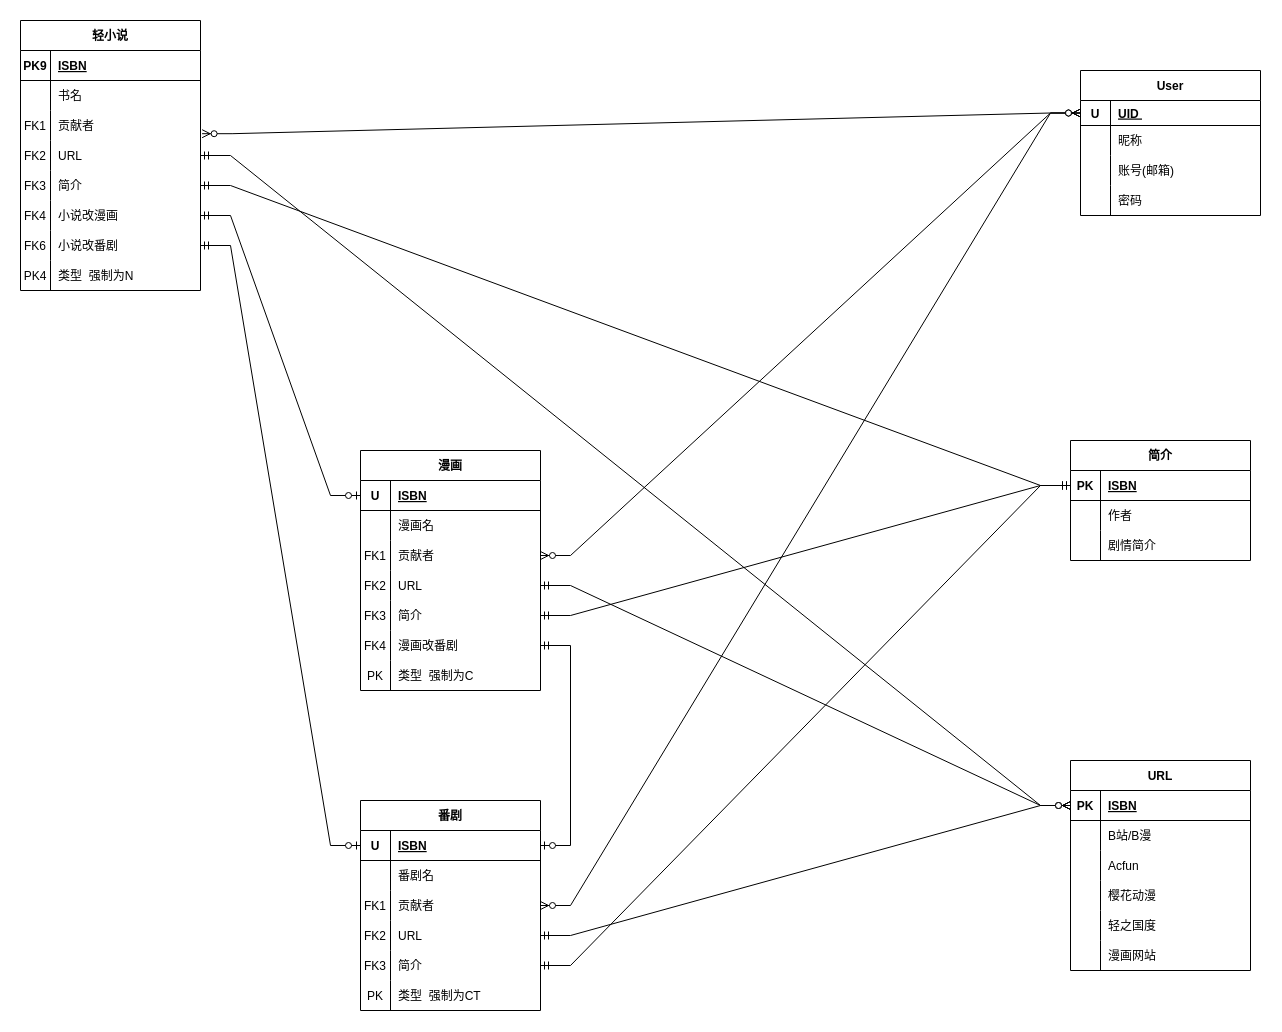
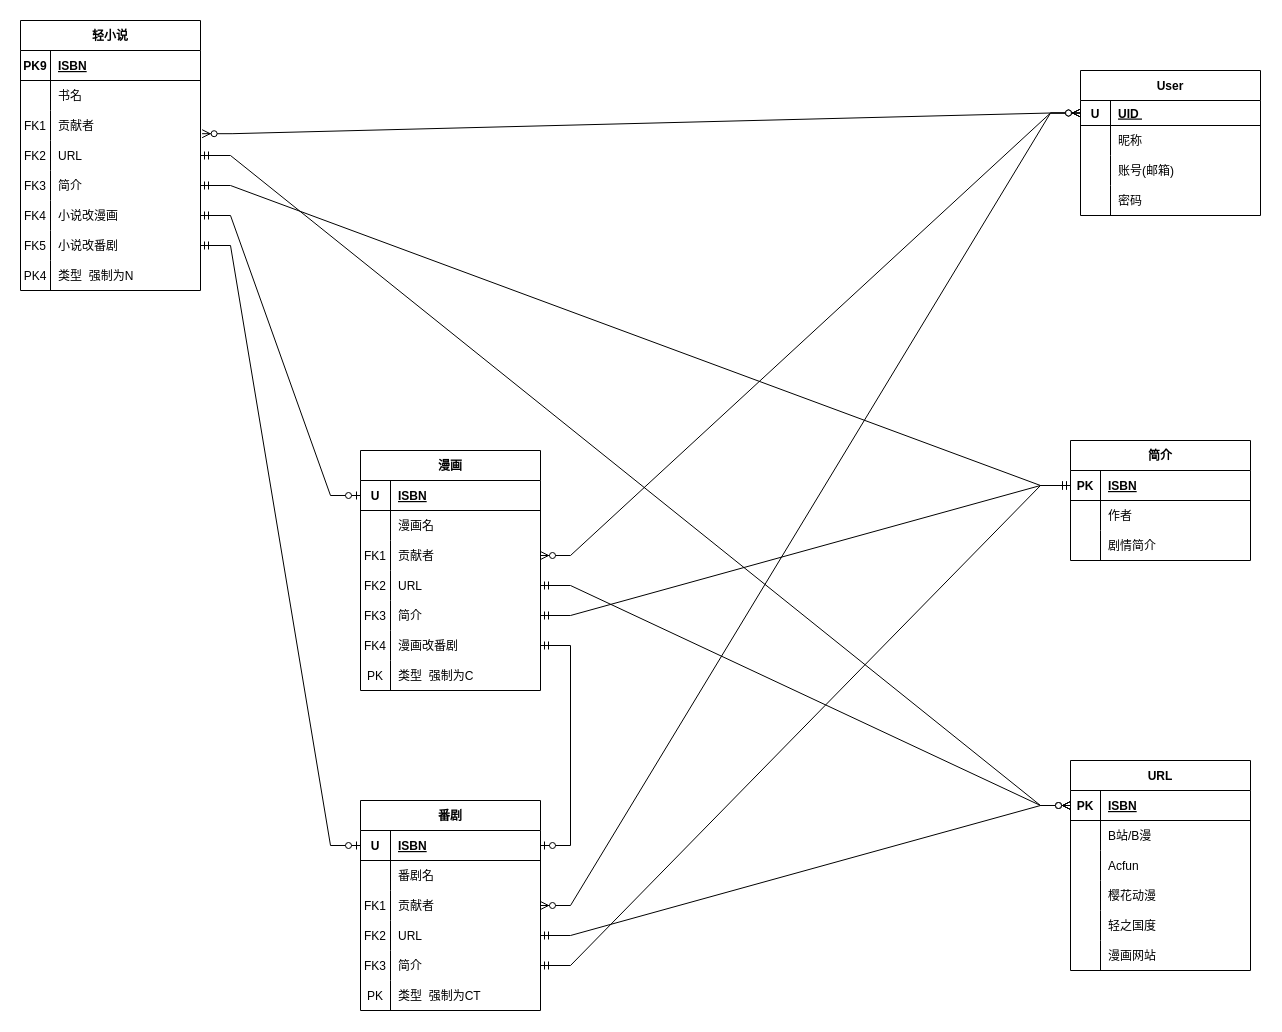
(35, 246) -> (35, 246)
